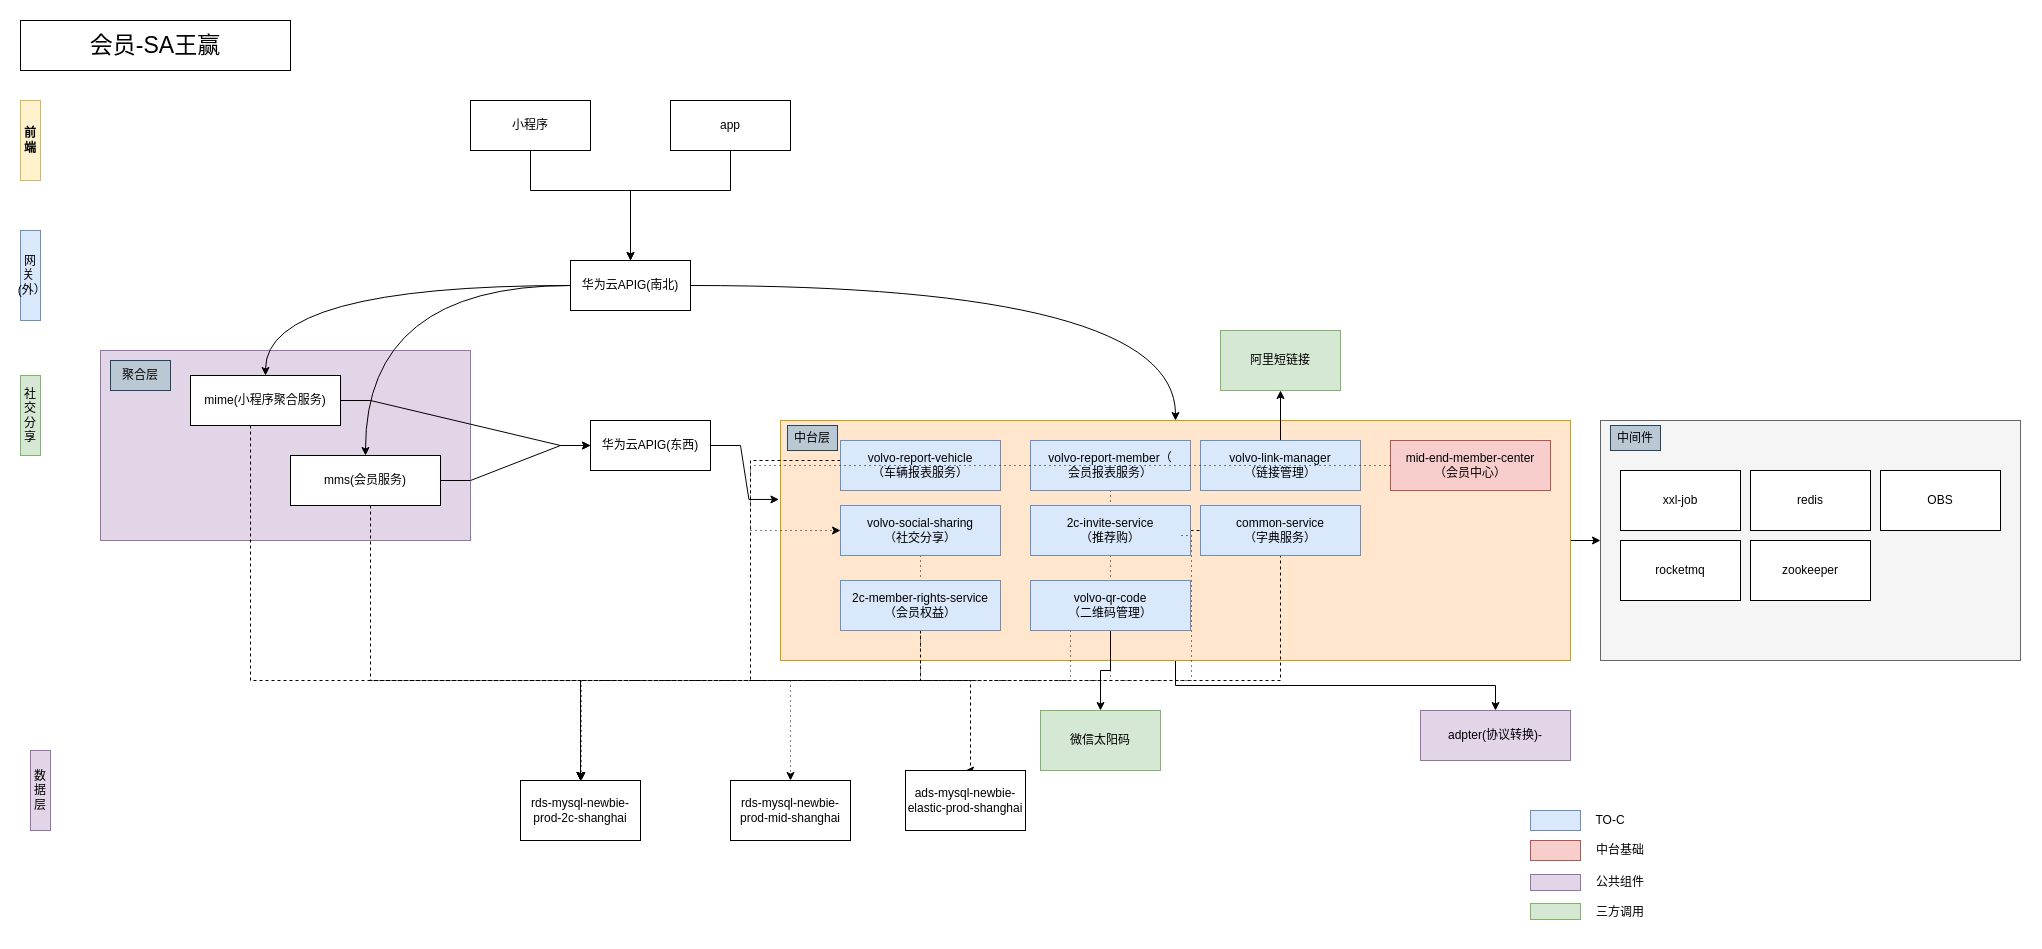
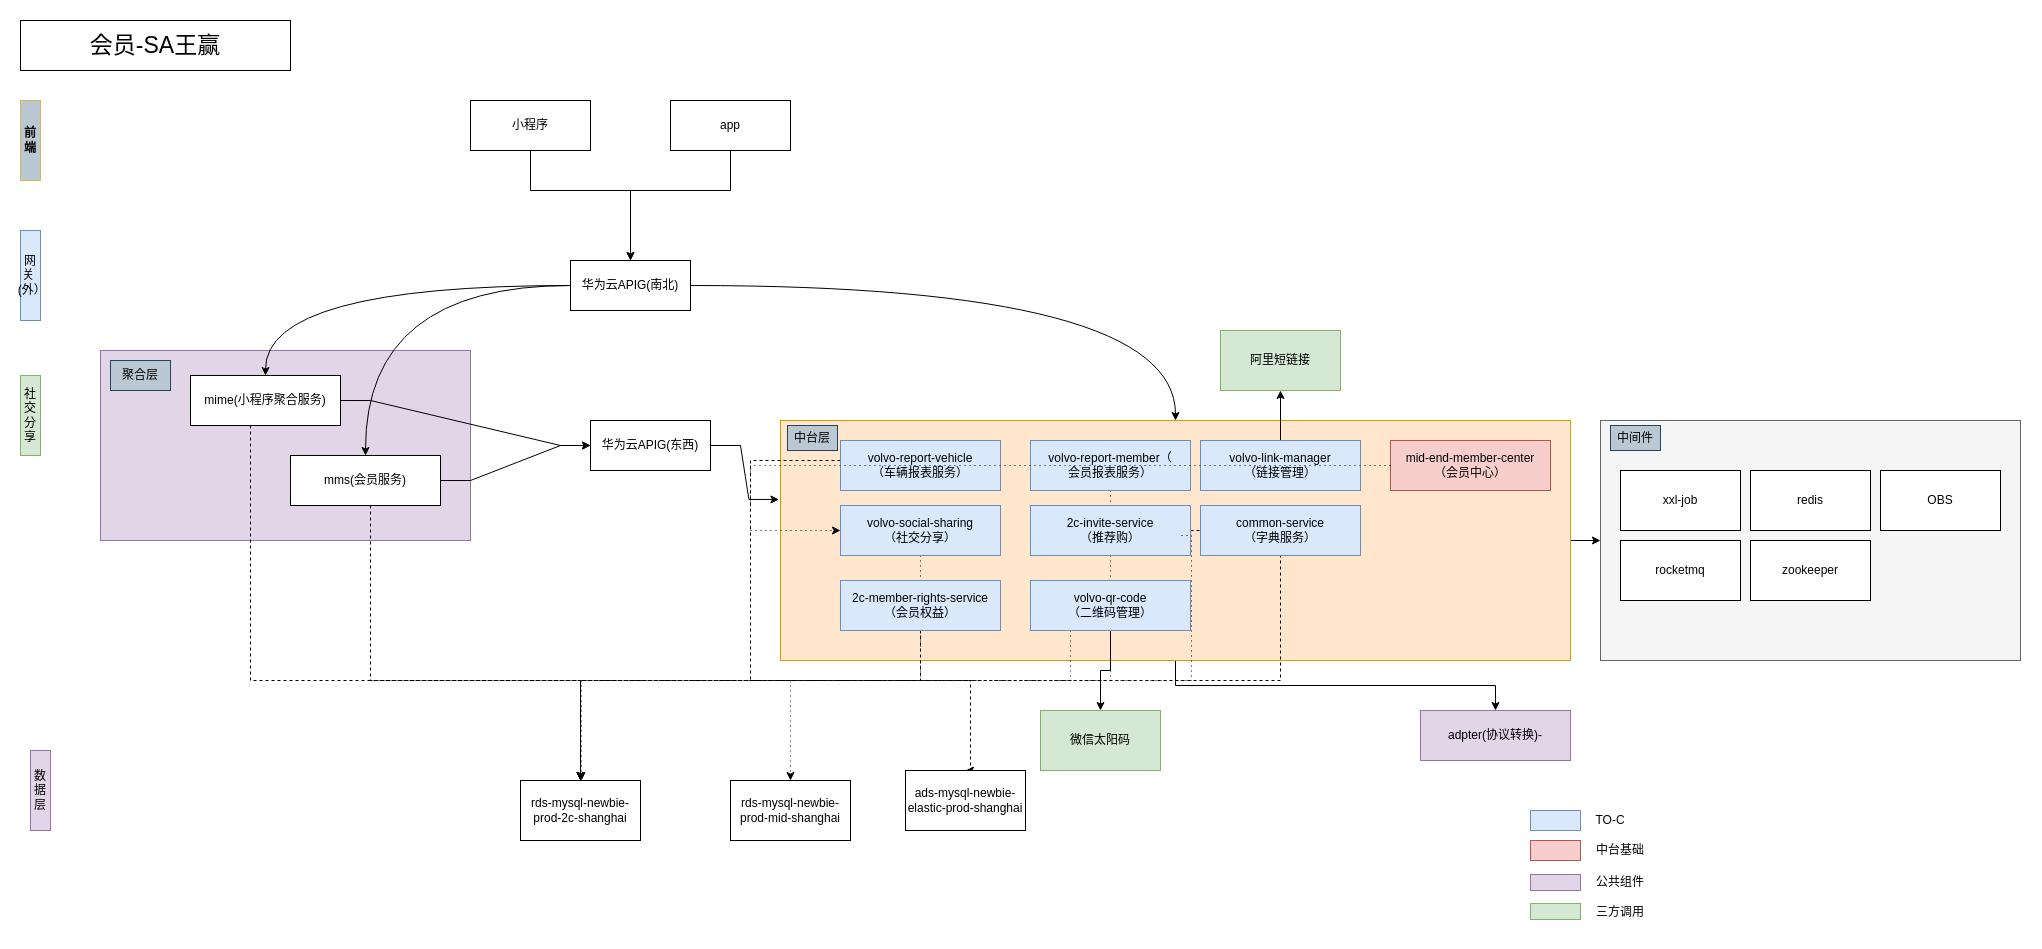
(31, 141) -> (31, 141)
